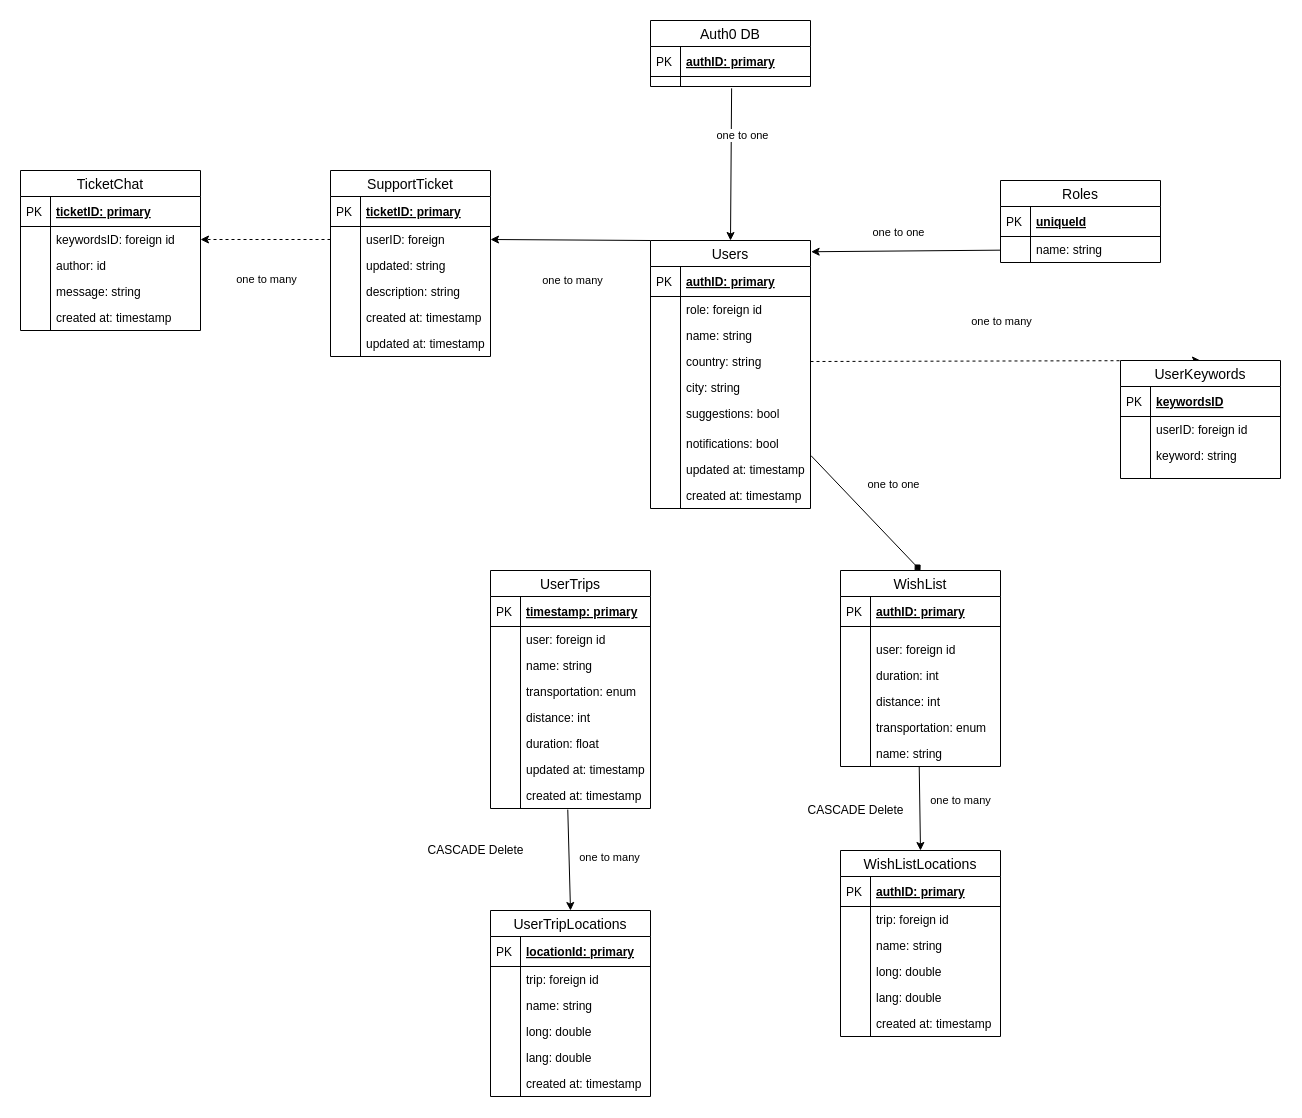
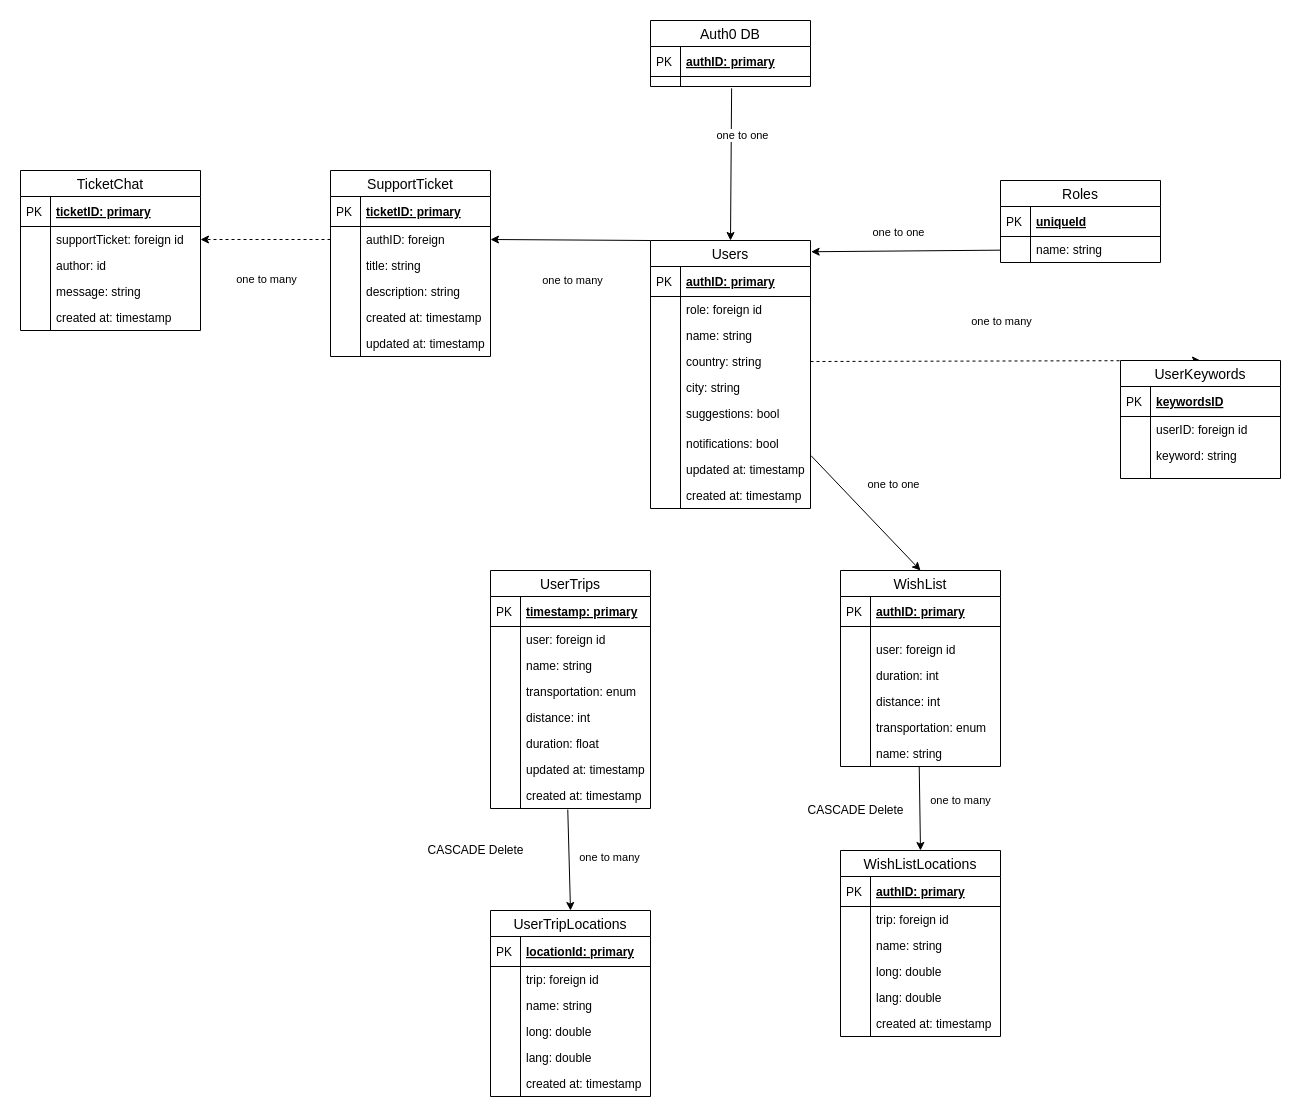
(122, 240) -> (131, 240)
(412, 240) -> (412, 240)
(412, 266) -> (402, 266)
(914, 564) -> (915, 564)
